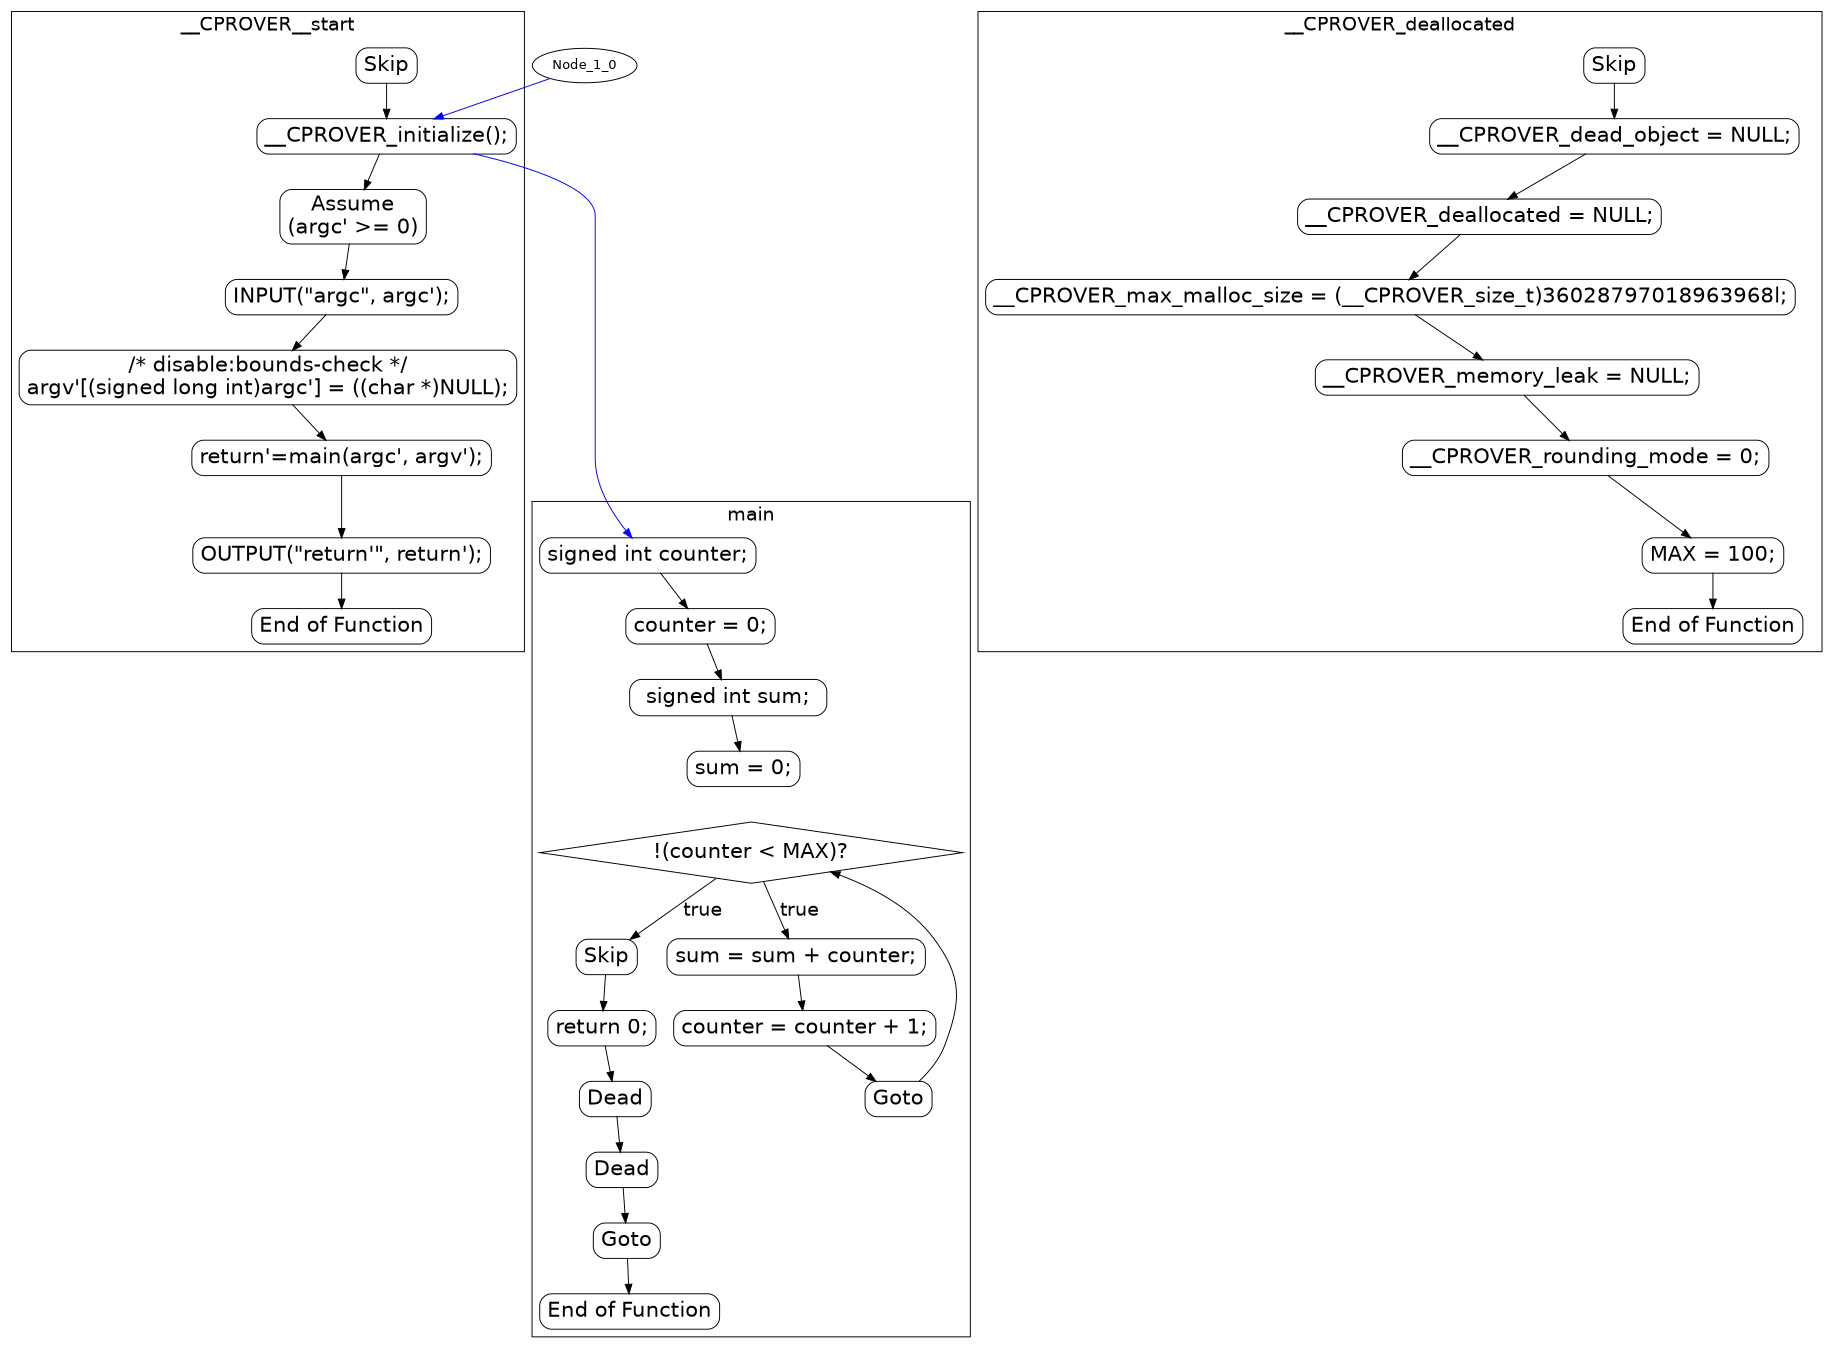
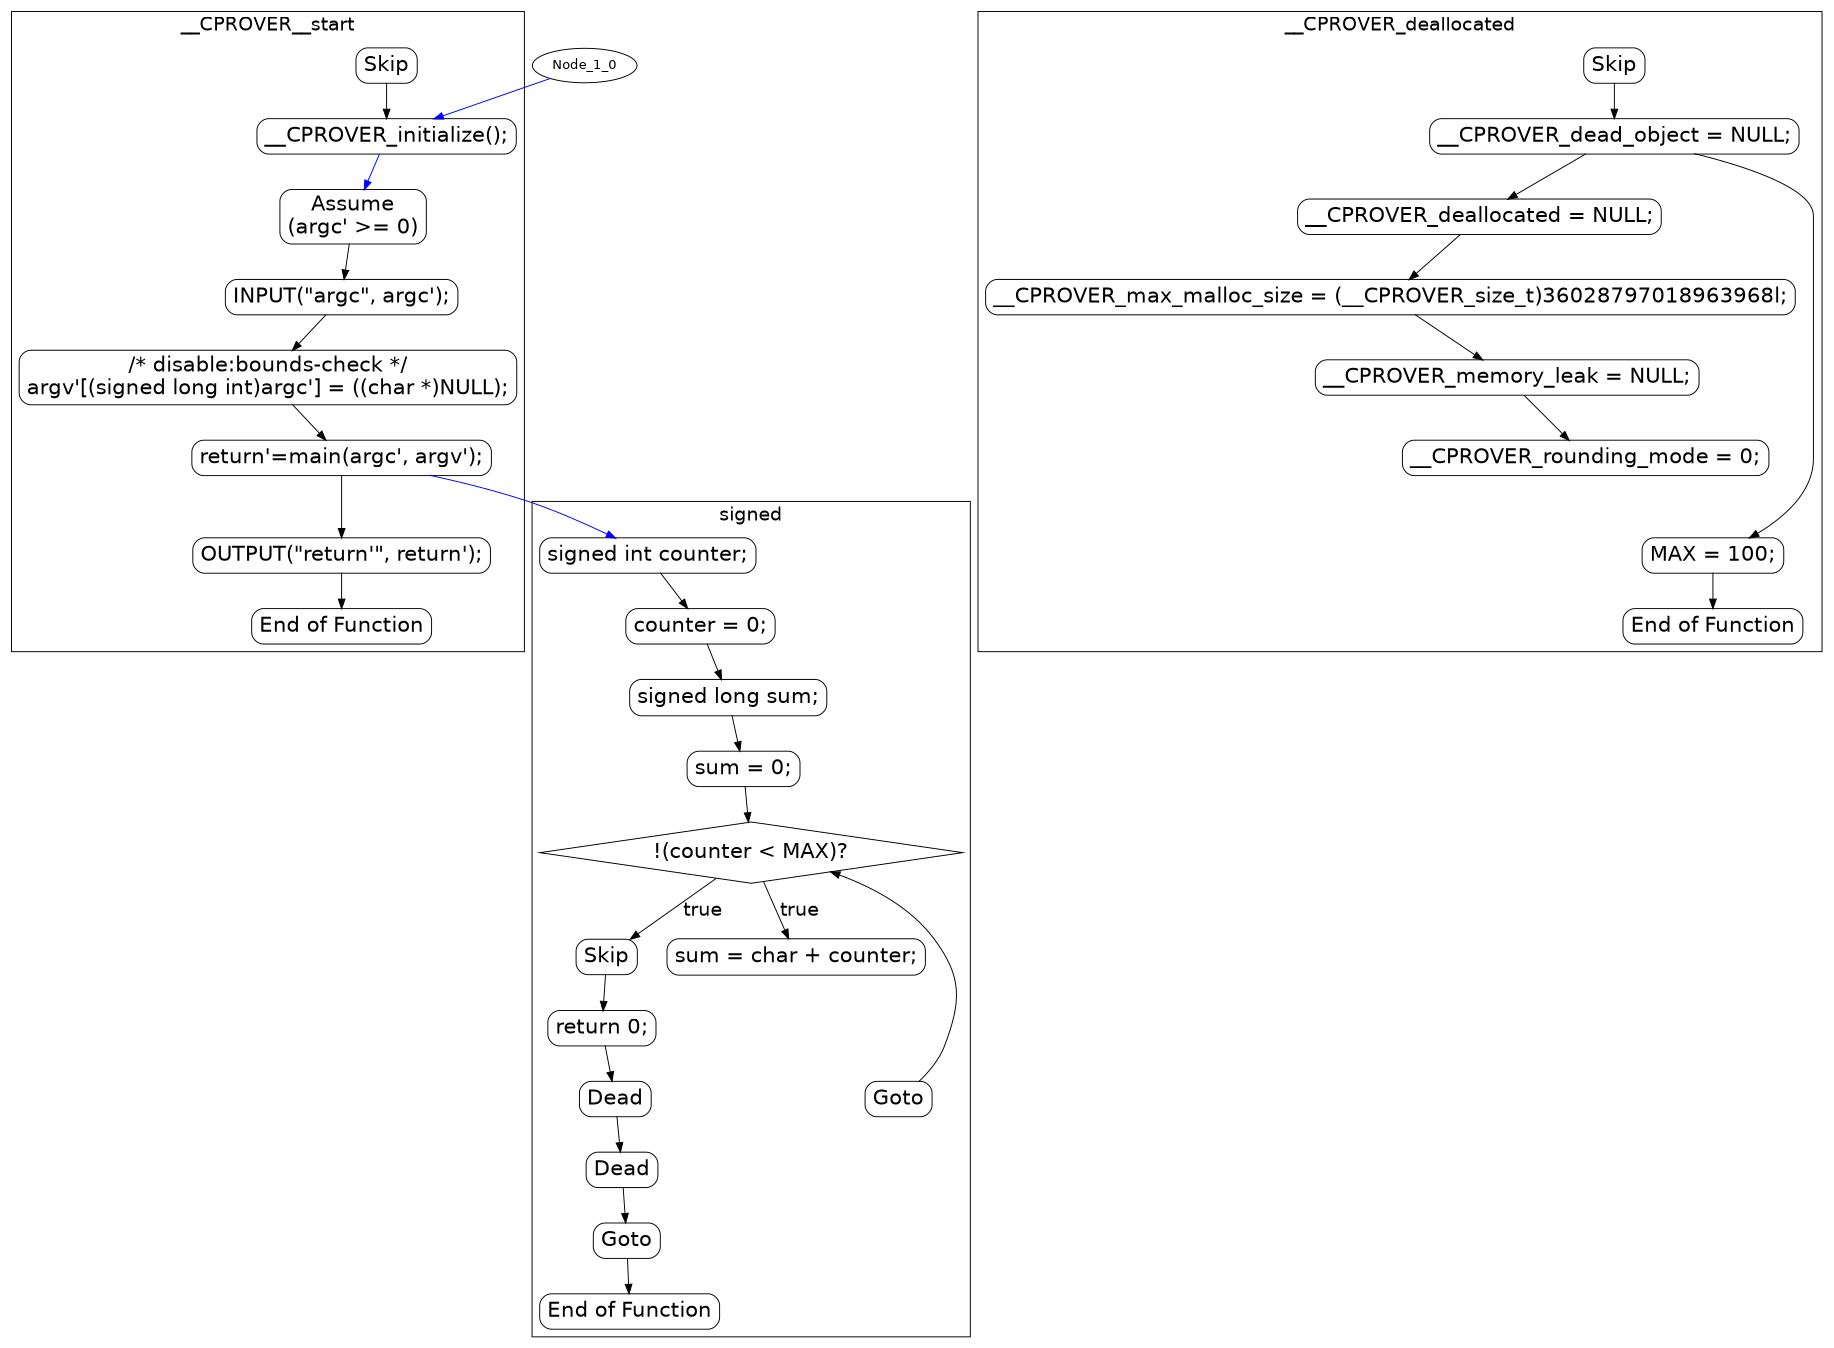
(374, 168) -> (374, 168)
(595, 306) -> (515, 497)
(1645, 504) -> (1813, 316)
(751, 516) -> (751, 516)
(728, 698) -> (728, 698)
none -> (746, 800)
(796, 957) -> (796, 957)
(805, 1028) -> none
